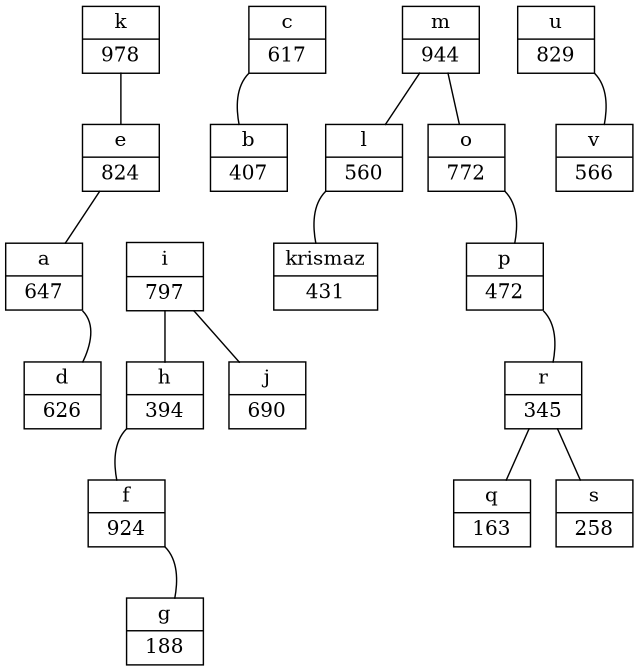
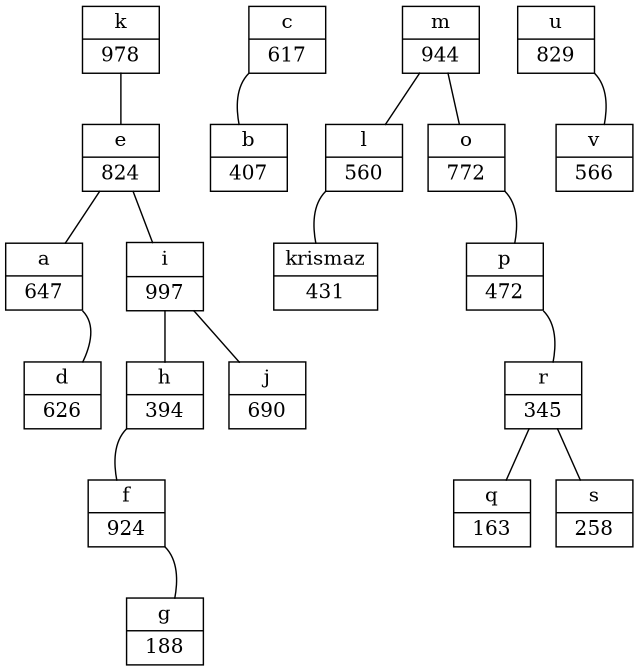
none -> (143, 217)
(165, 293) -> (165, 293)
